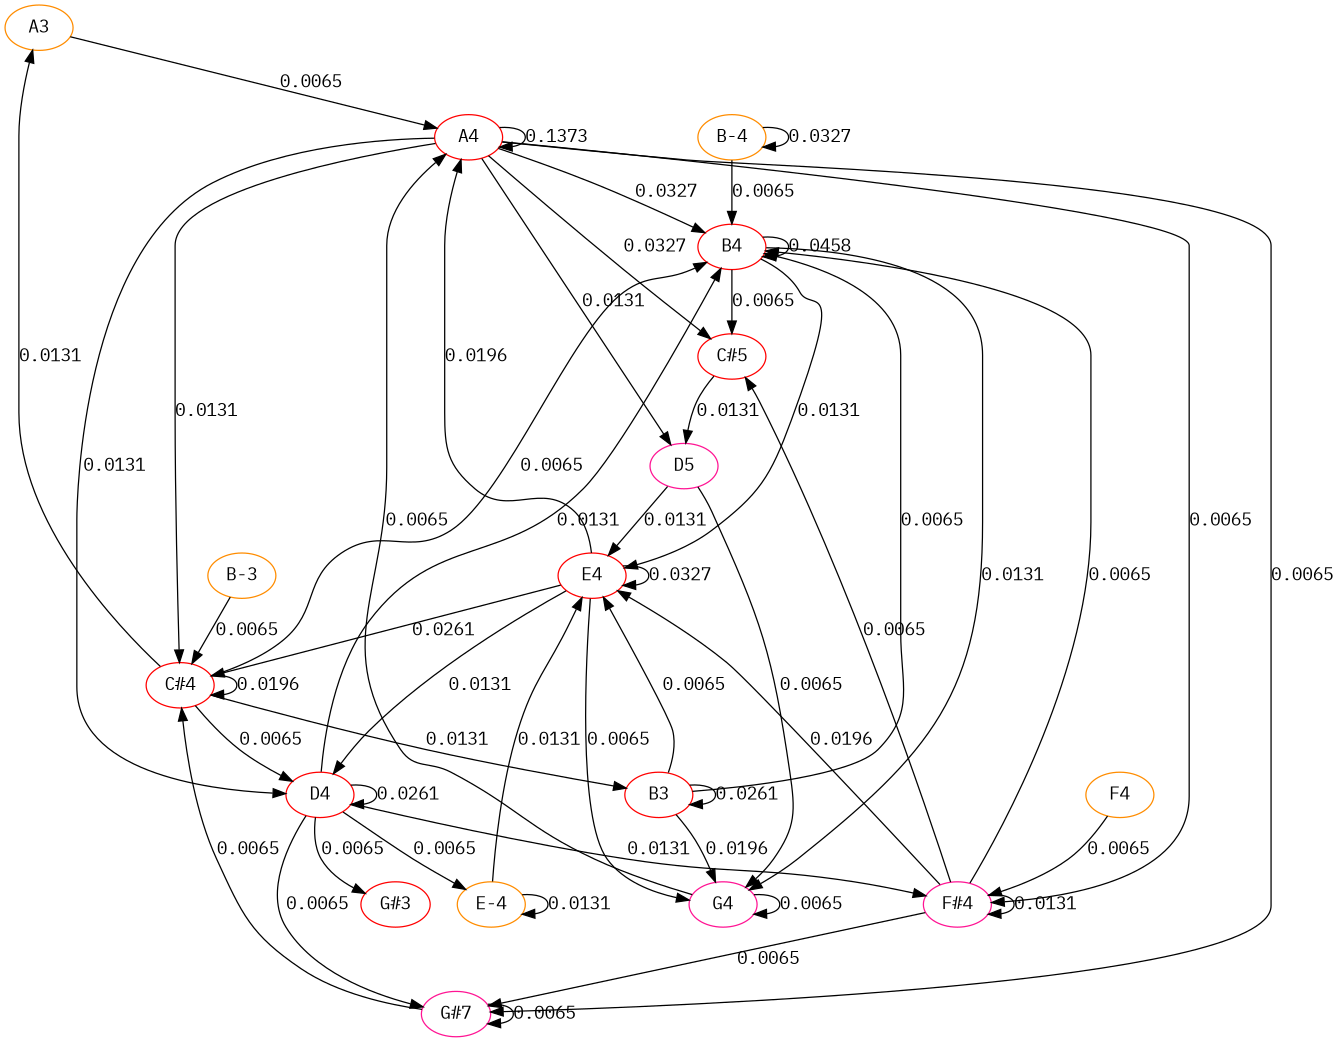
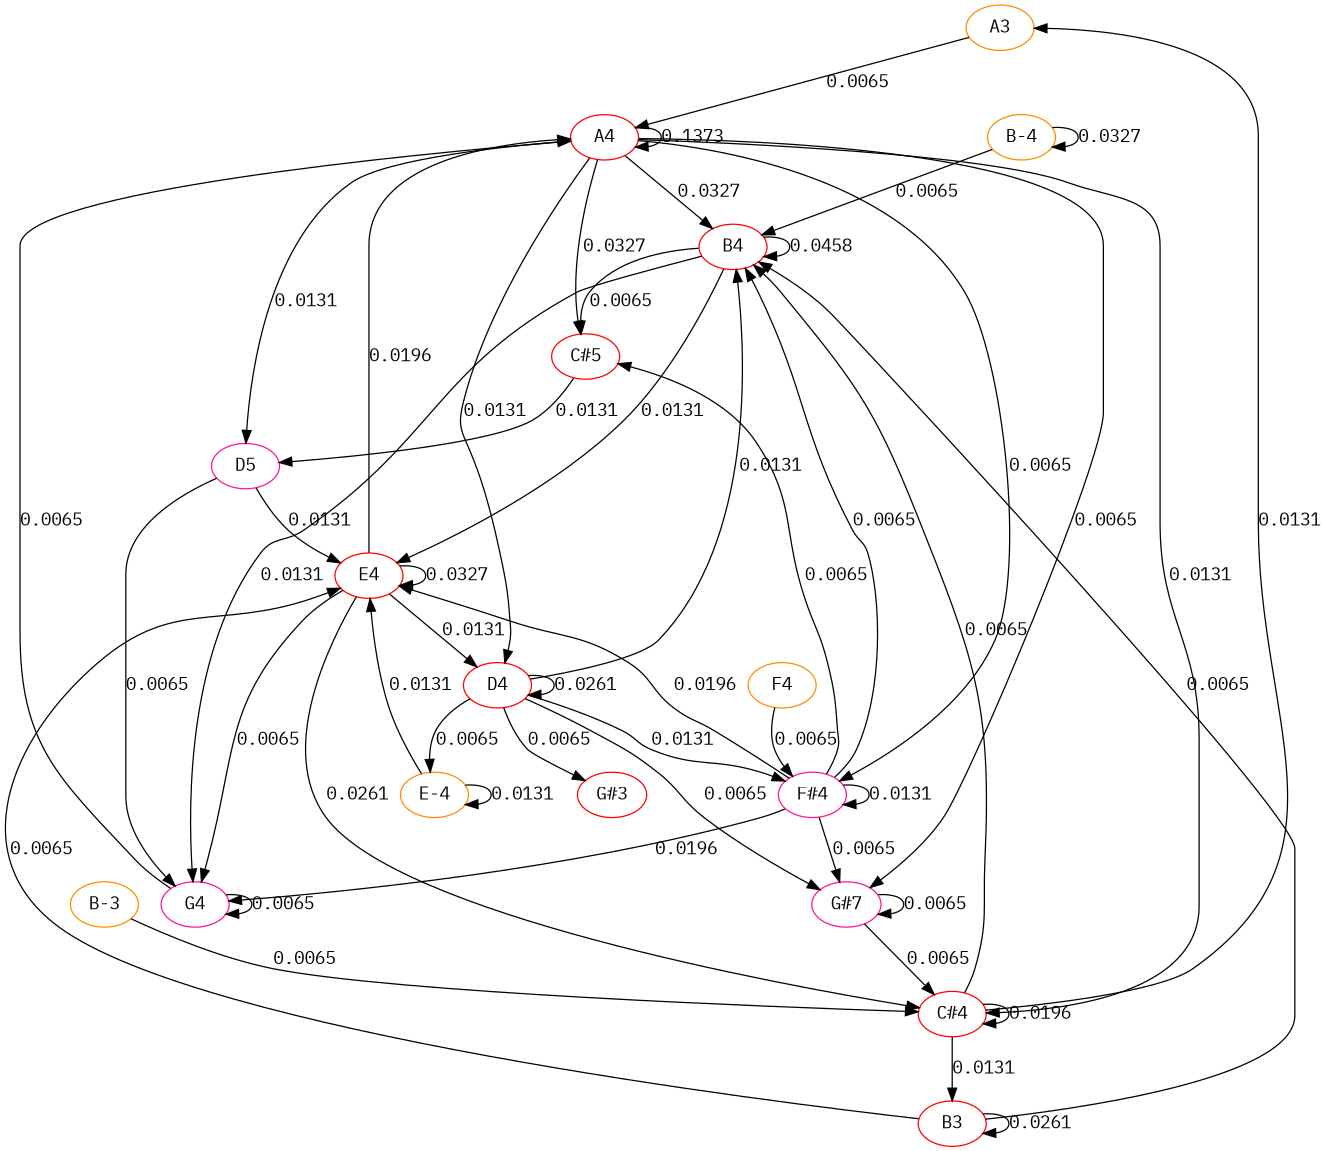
(234, 745) -> none
(696, 841) -> (516, 868)
